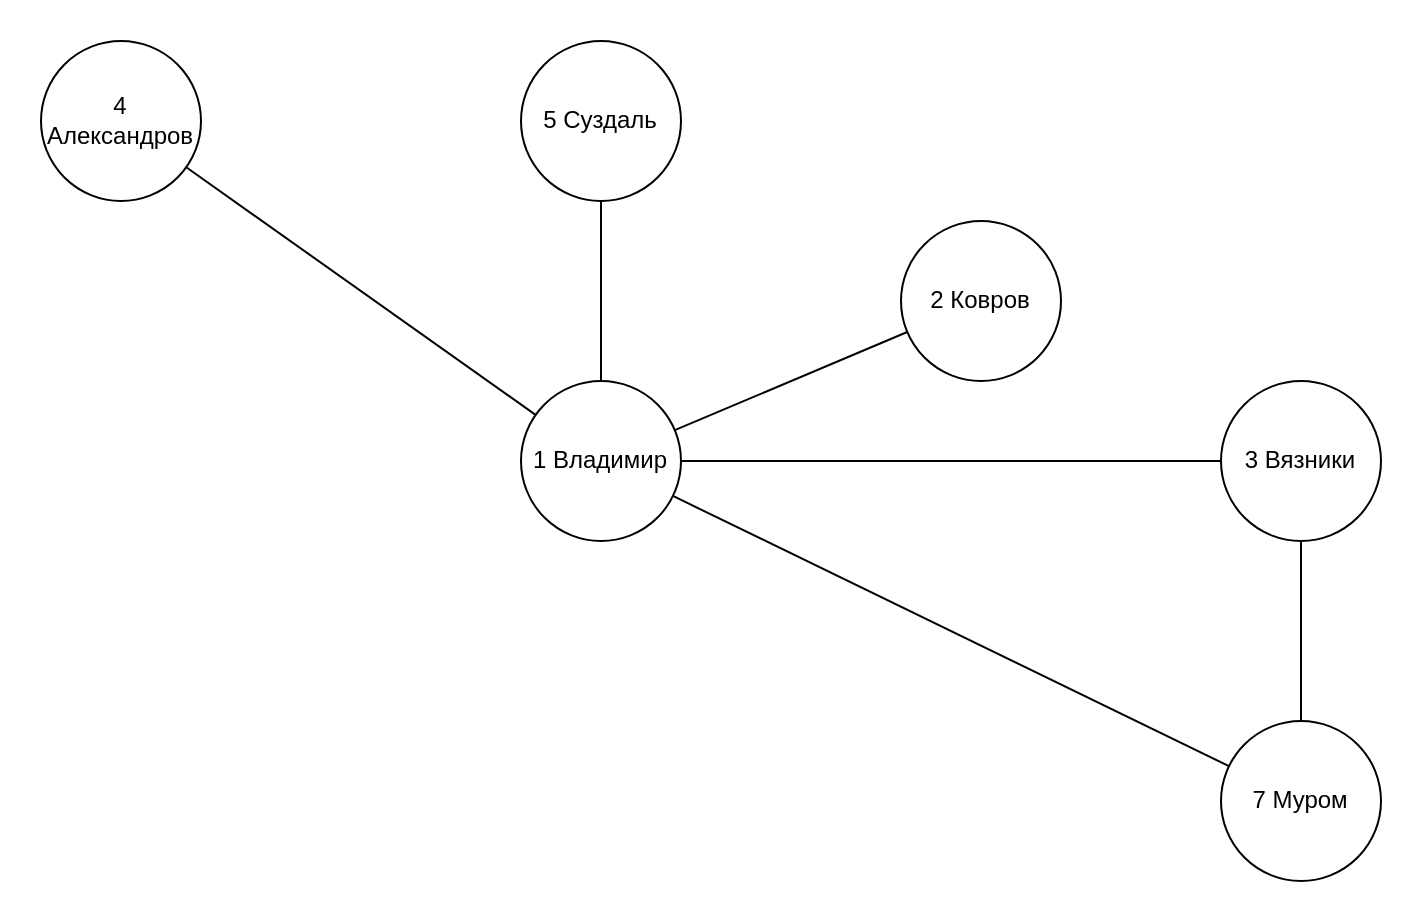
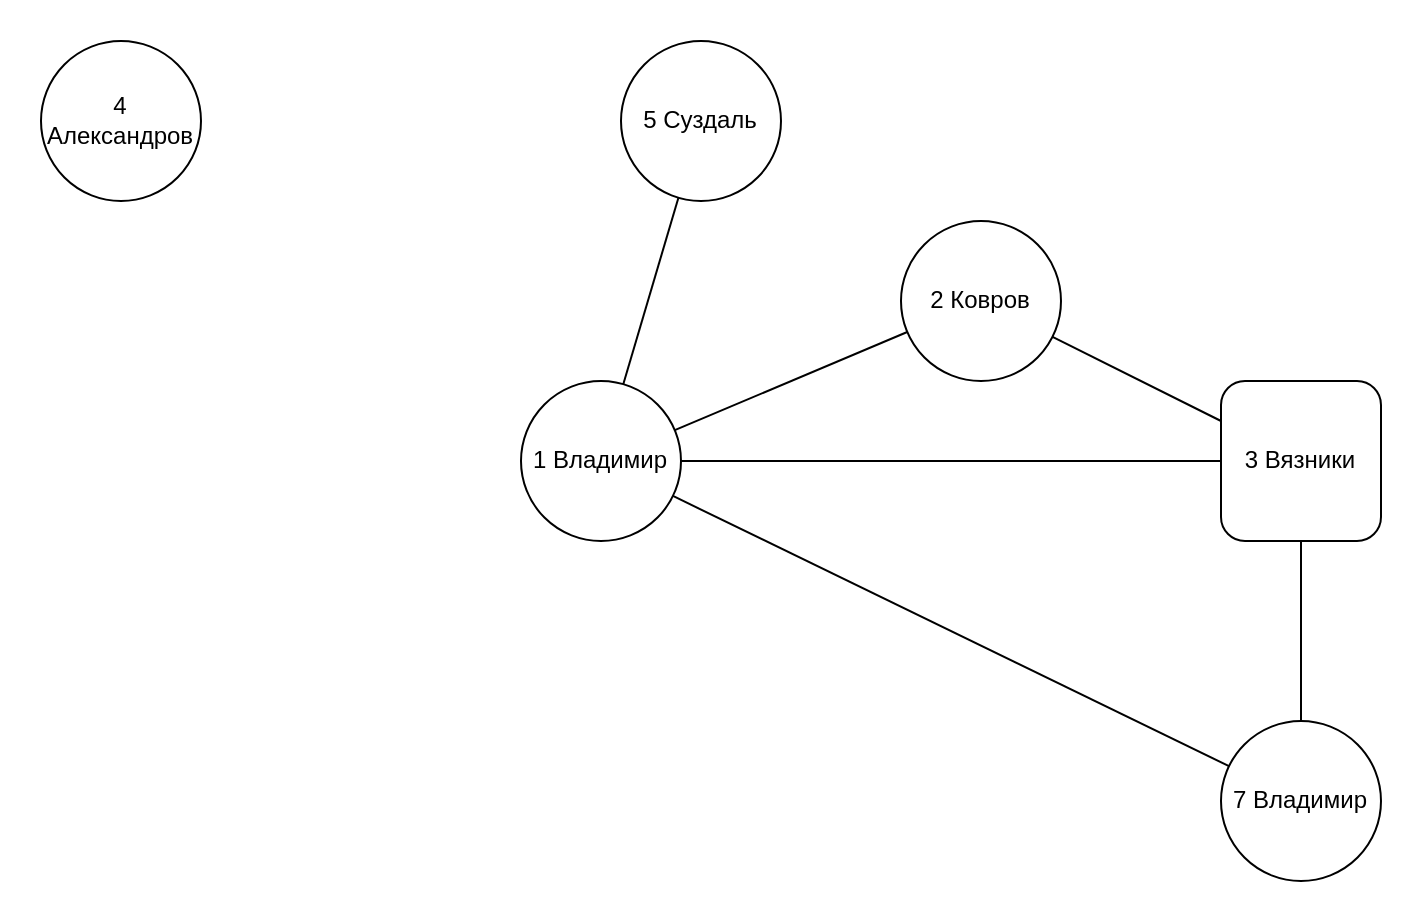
(601, 121) -> (701, 121)
(361, 291) -> none
none -> (1137, 379)
(1301, 461) -> (1301, 461)
(1301, 801) -> (1301, 801)
